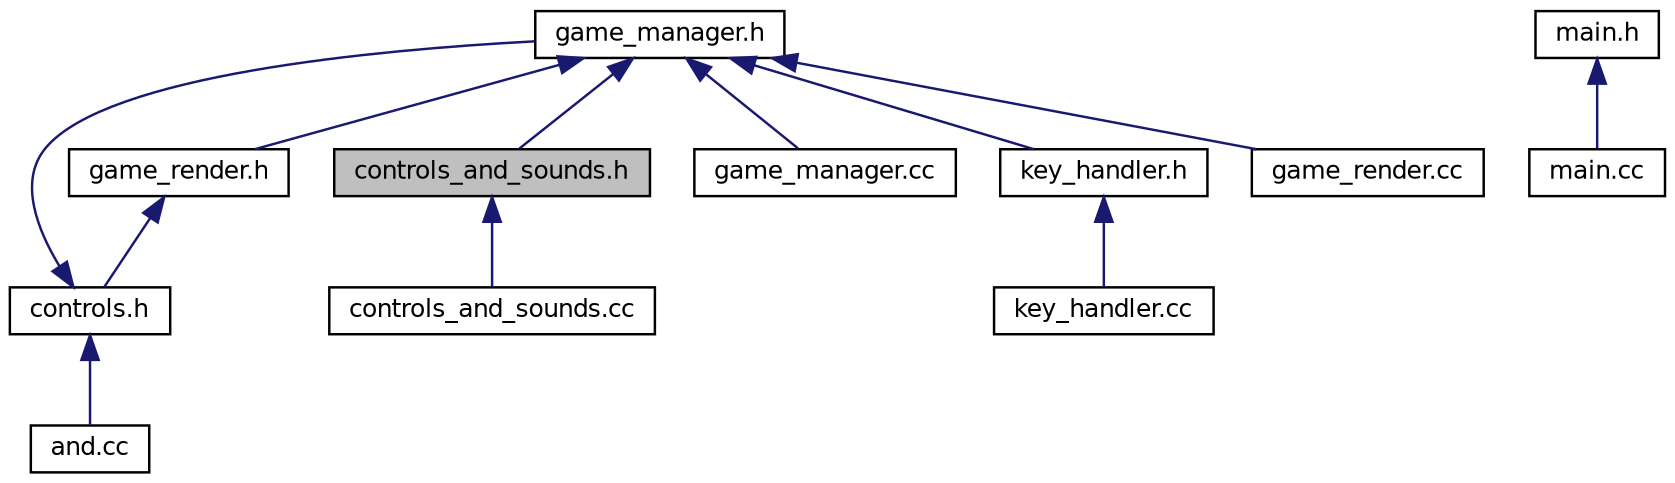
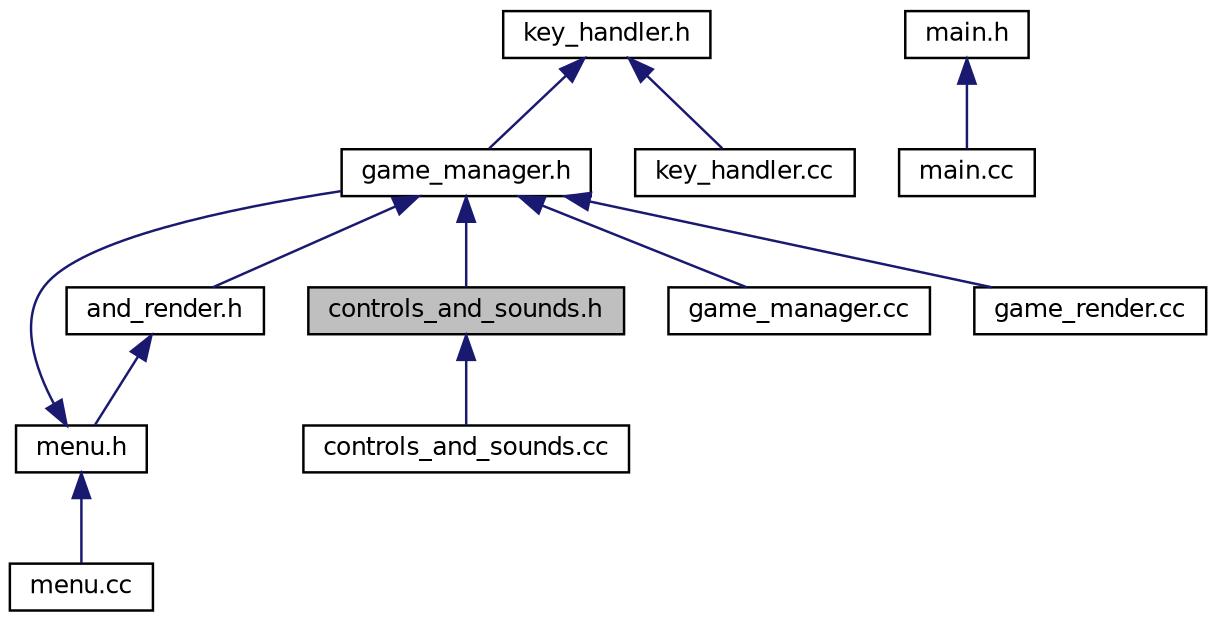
(894, 107) -> (527, 112)
(179, 173) -> (165, 311)
(90, 311) -> (81, 449)
(90, 449) -> (81, 587)
